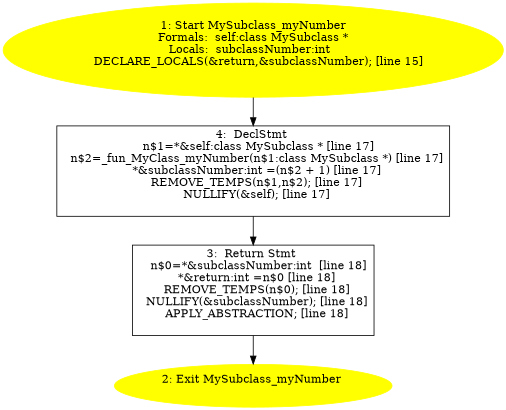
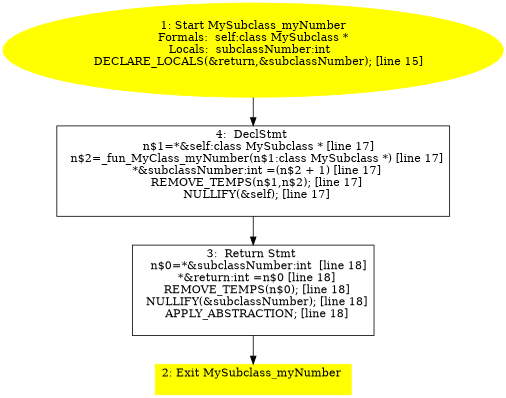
(253, 386) -> (253, 380)
